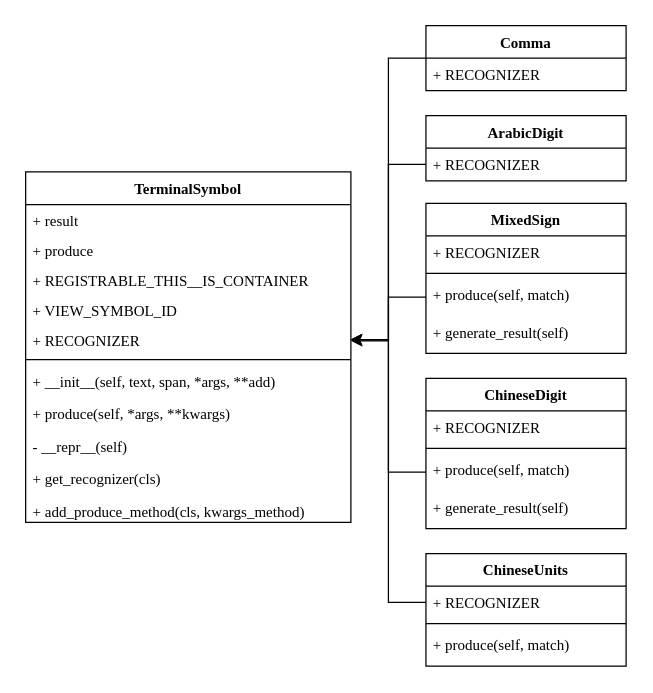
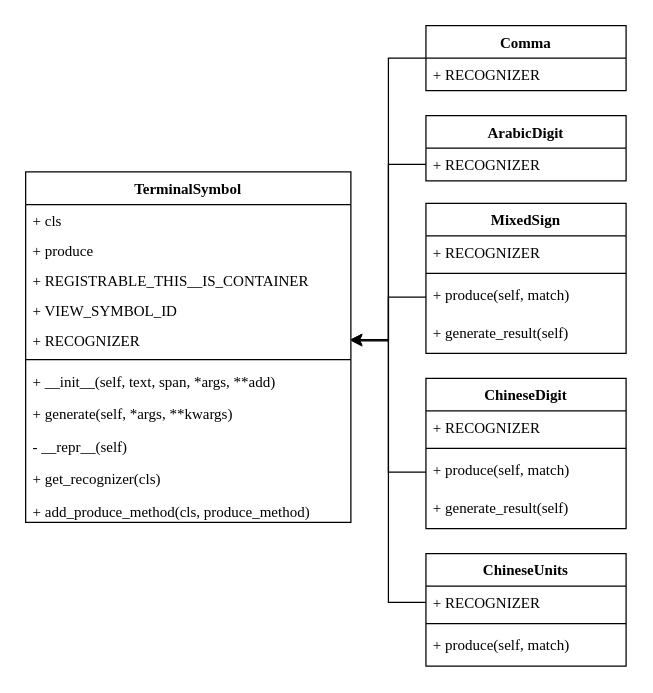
(62, 221) -> (50, 221)
(155, 414) -> (159, 414)
(193, 511) -> (197, 511)
